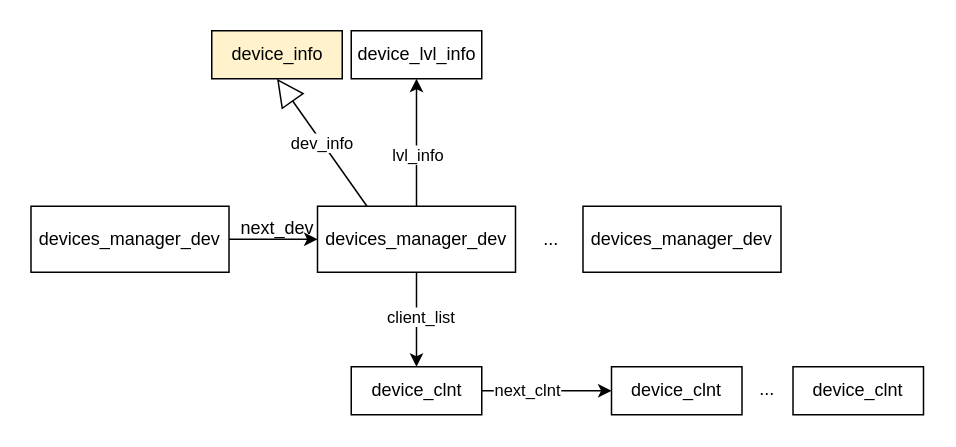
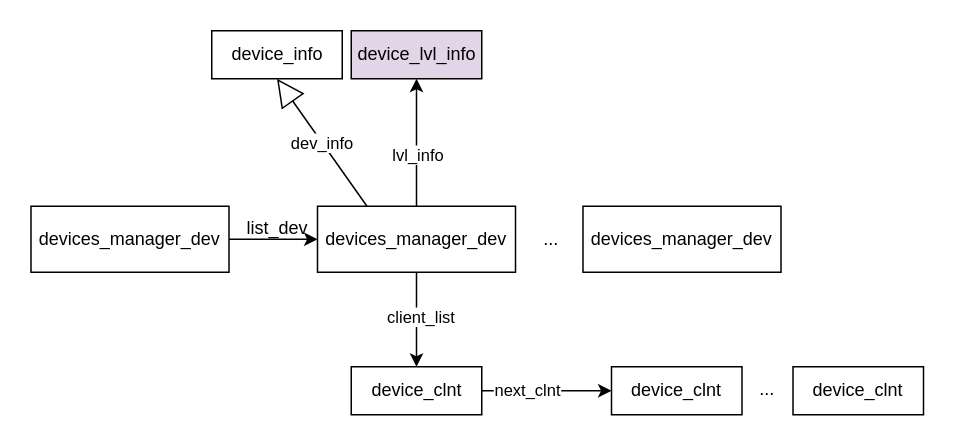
(277, 55) -> (277, 55)
(416, 55) -> (416, 55)
(278, 229) -> (278, 229)
